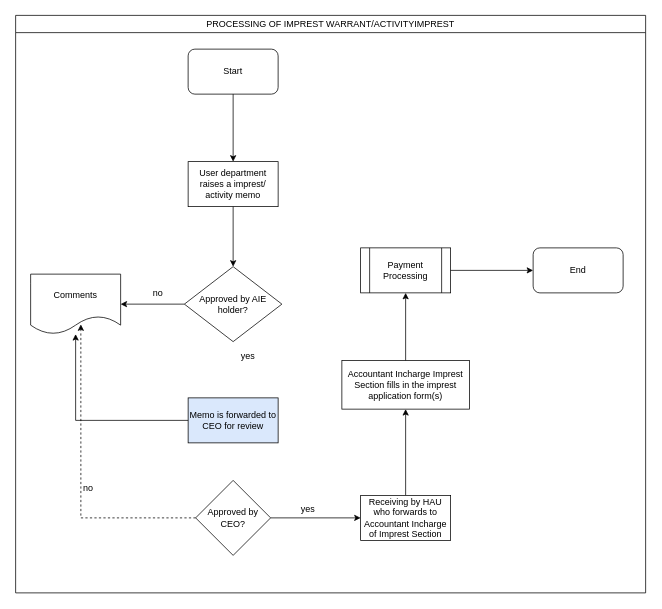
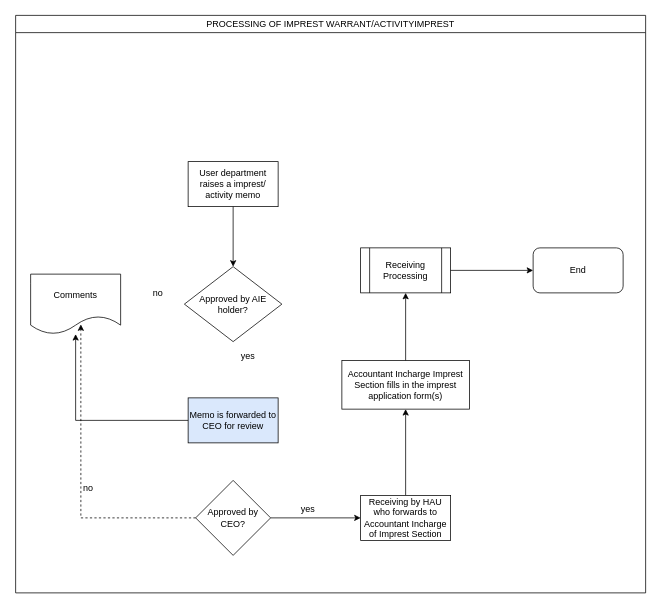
(233, 72) -> none
(233, 155) -> none
(405, 270) -> (405, 270)
(127, 304) -> none
